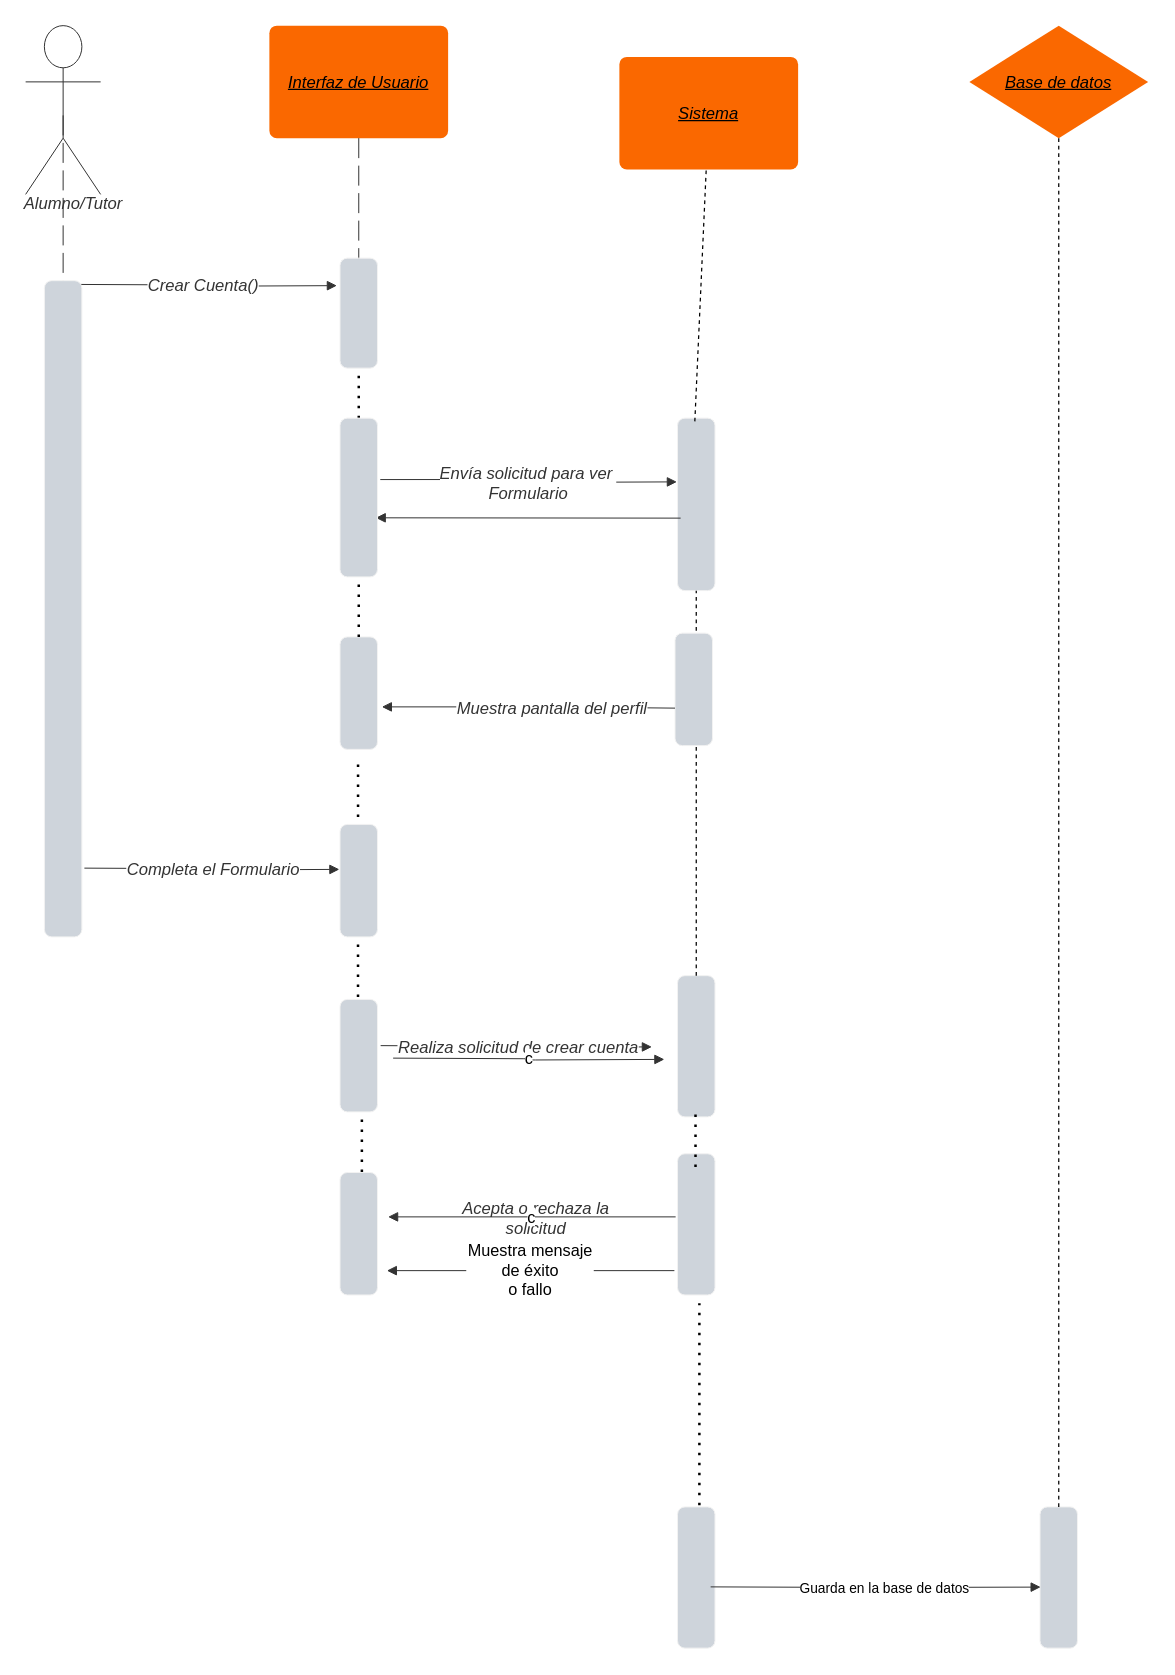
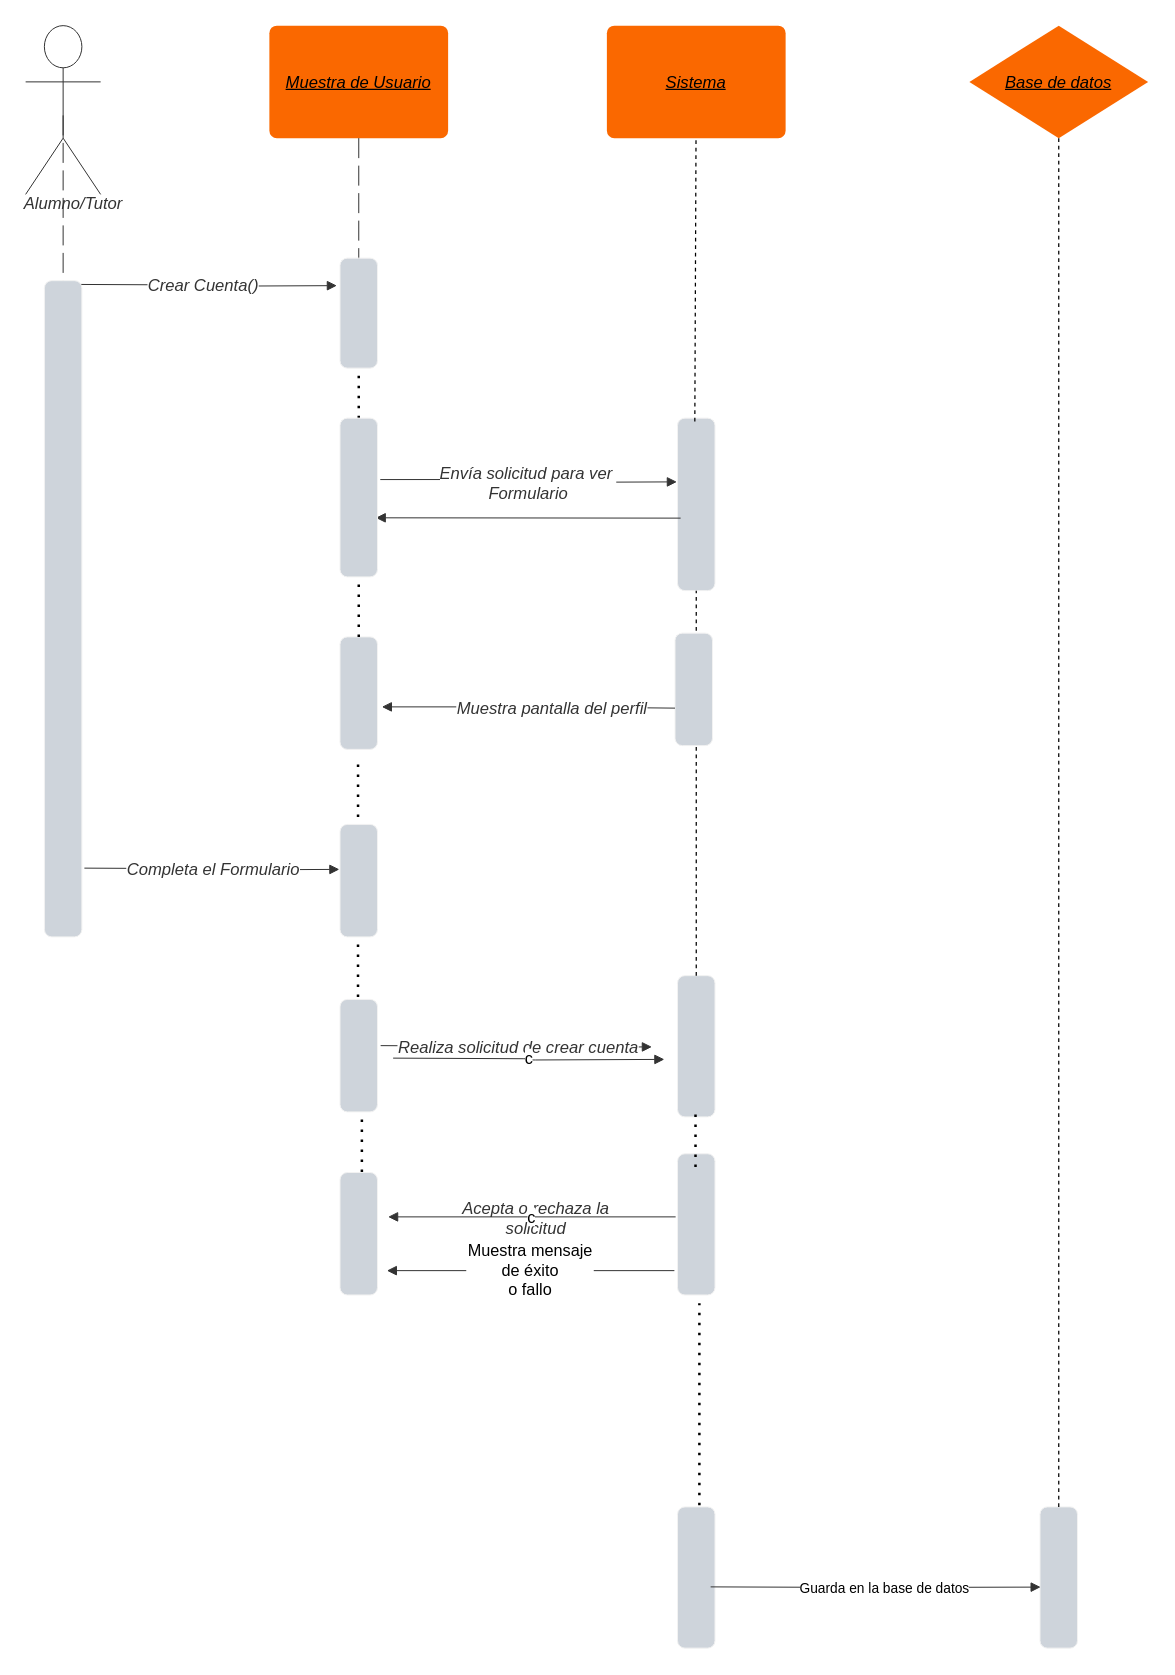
(359, 82) -> (359, 82)
(709, 113) -> (696, 82)
